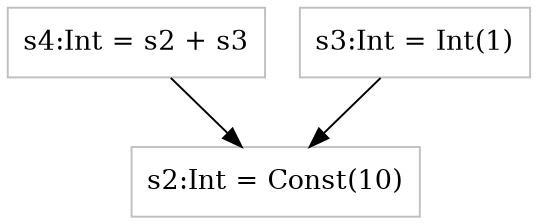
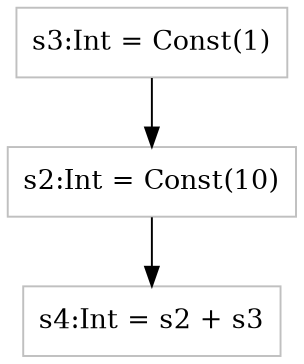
(415, 43) -> (152, 43)
(199, 105) -> (152, 242)
